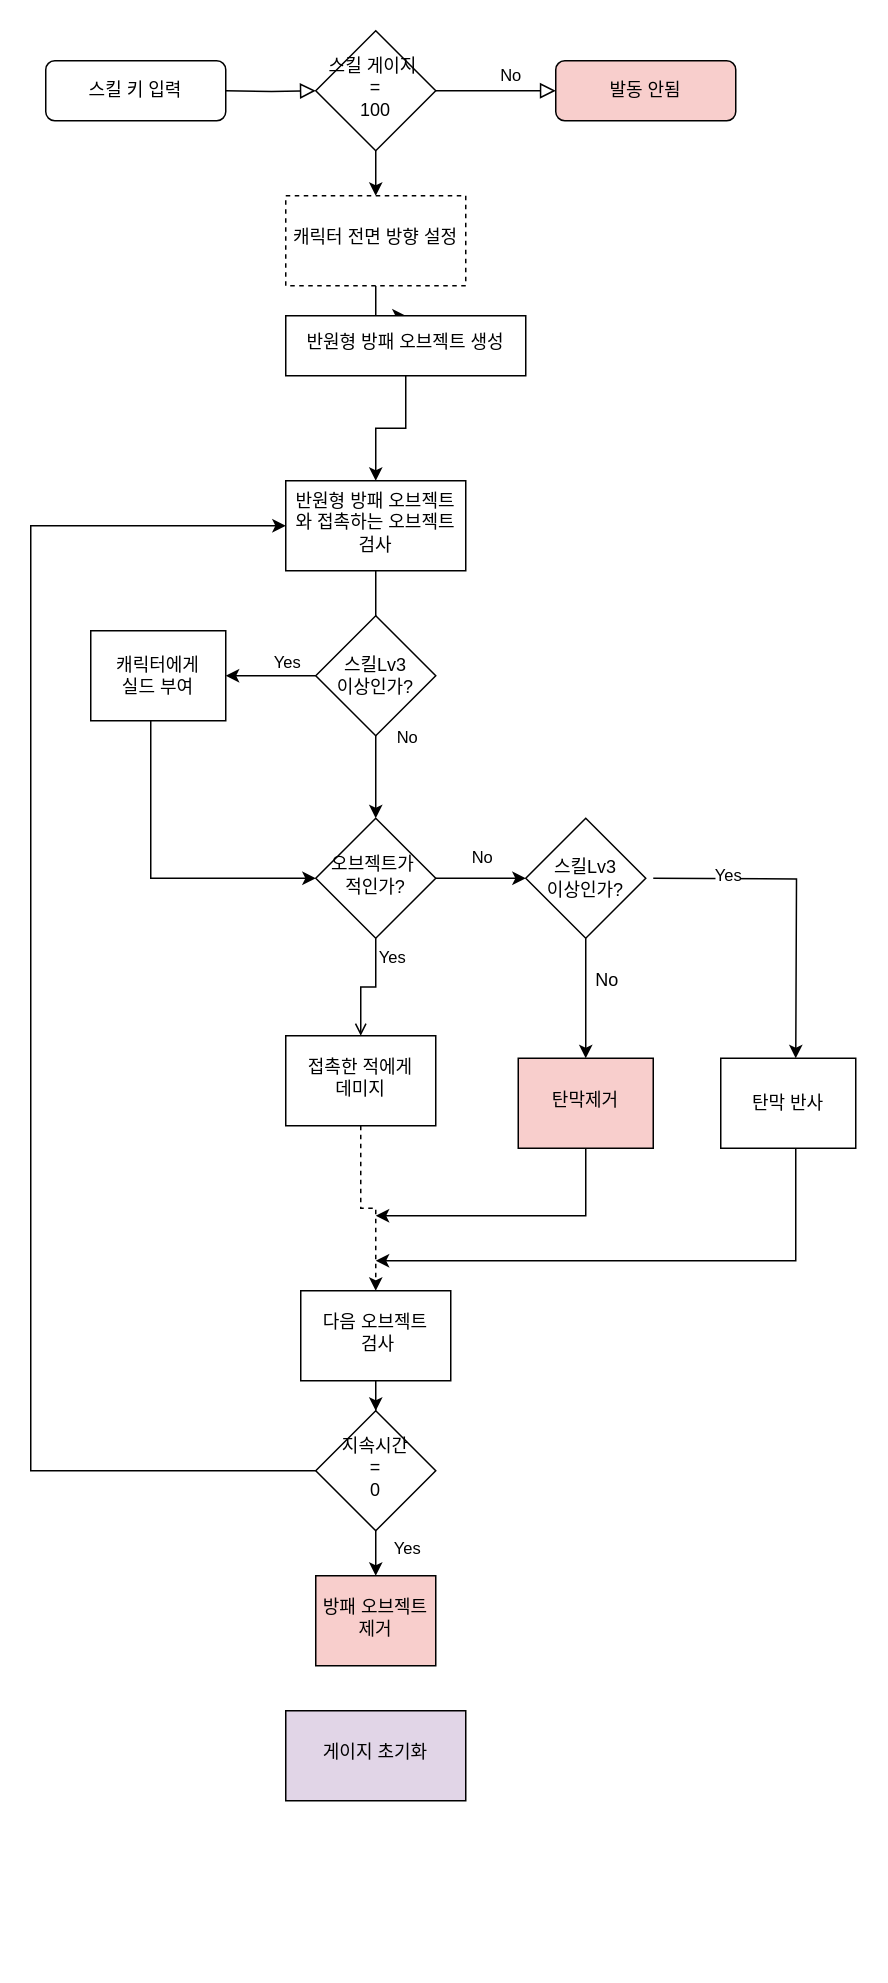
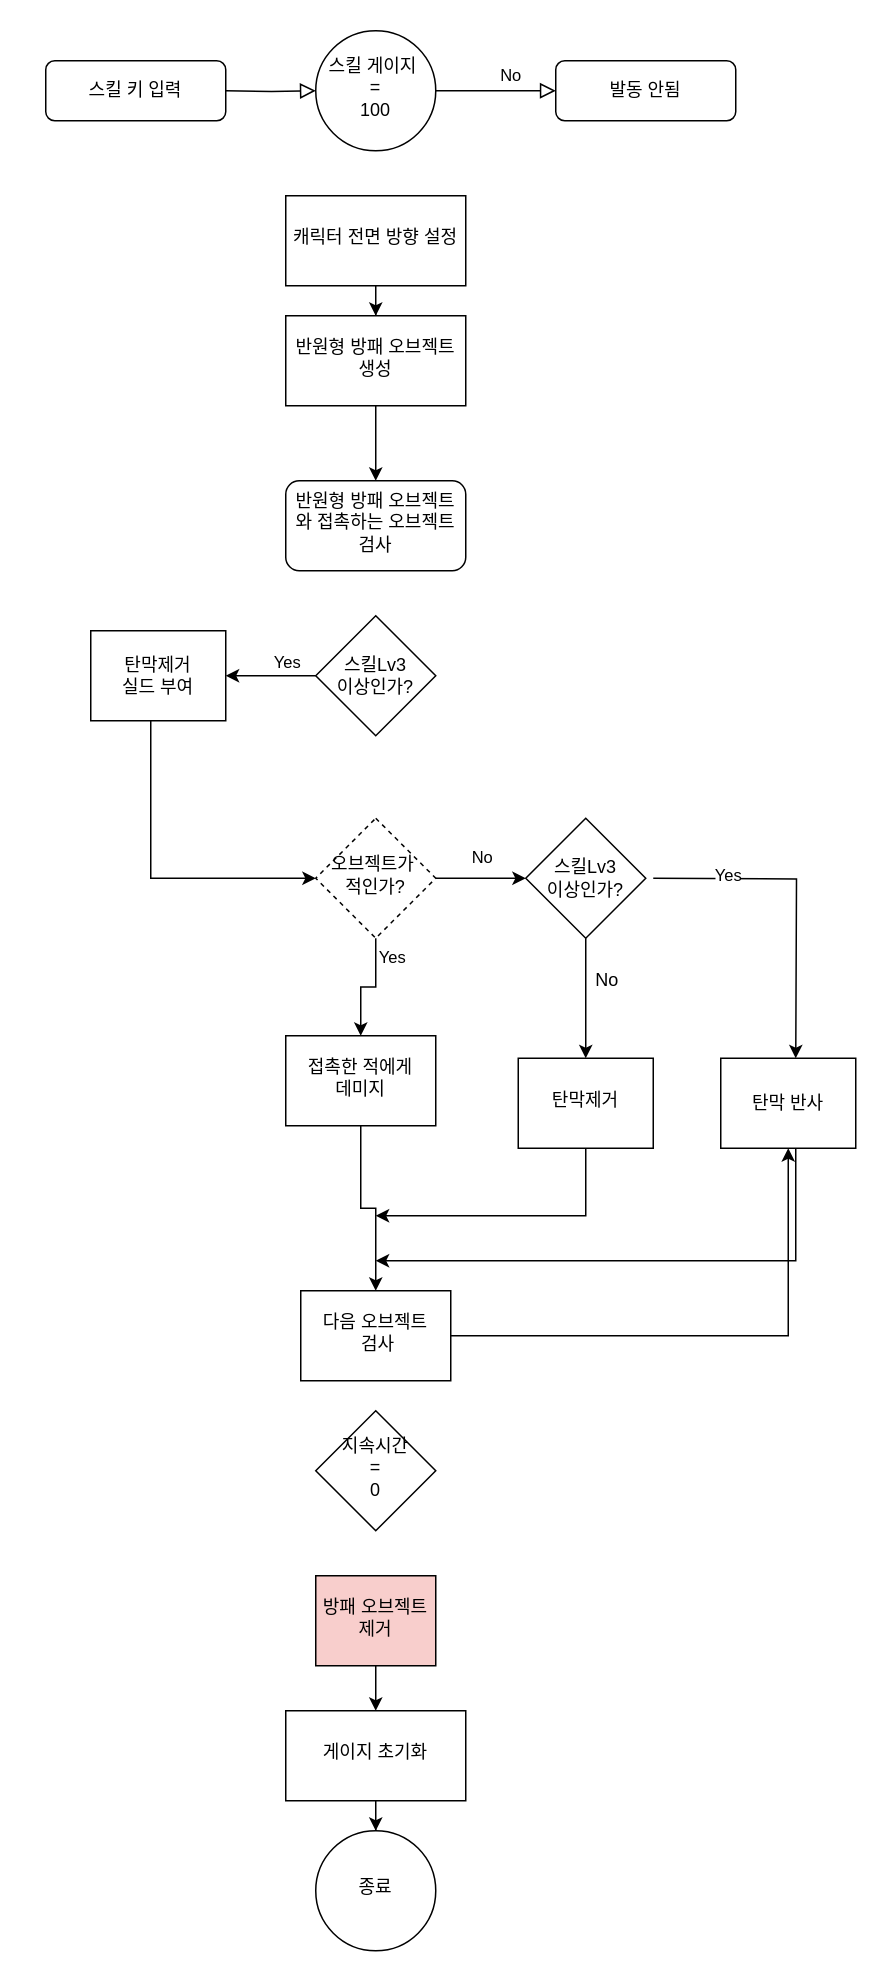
(376, 91) -> (376, 91)
(646, 91) -> (646, 91)
(376, 179) -> none
(376, 241) -> (376, 241)
(406, 346) -> (376, 361)
(376, 526) -> (376, 526)
(158, 676) -> (158, 676)
(376, 772) -> none
(376, 878) -> (376, 878)
(31, 1019) -> none
(361, 1026) -> (361, 1024)
(586, 1103) -> (586, 1103)
(364, 1208) -> (364, 1208)
(376, 1401) -> (708, 1336)
(376, 1559) -> none
none -> (376, 1694)
(376, 1756) -> (376, 1756)
none -> (376, 1821)
none -> (376, 1891)
